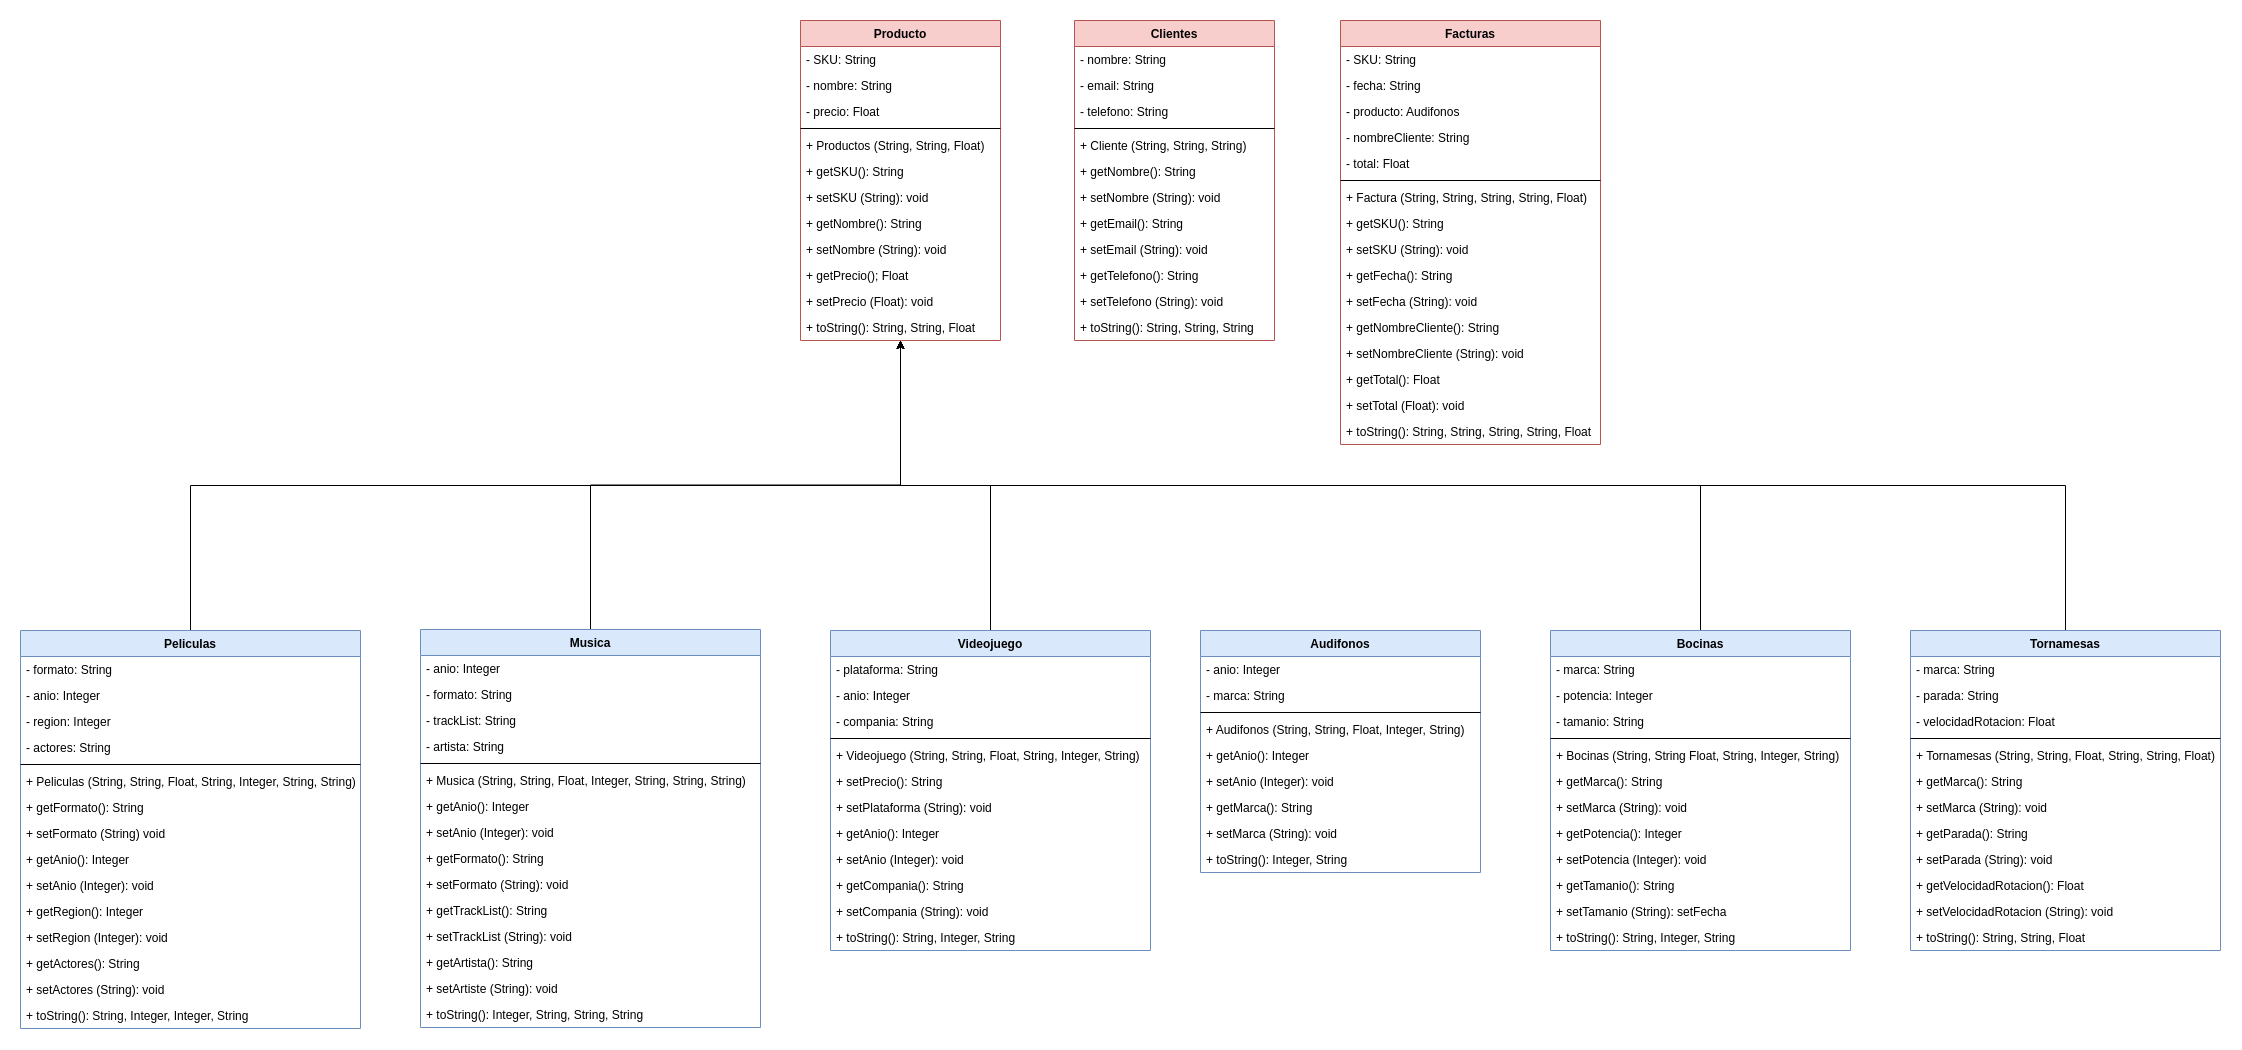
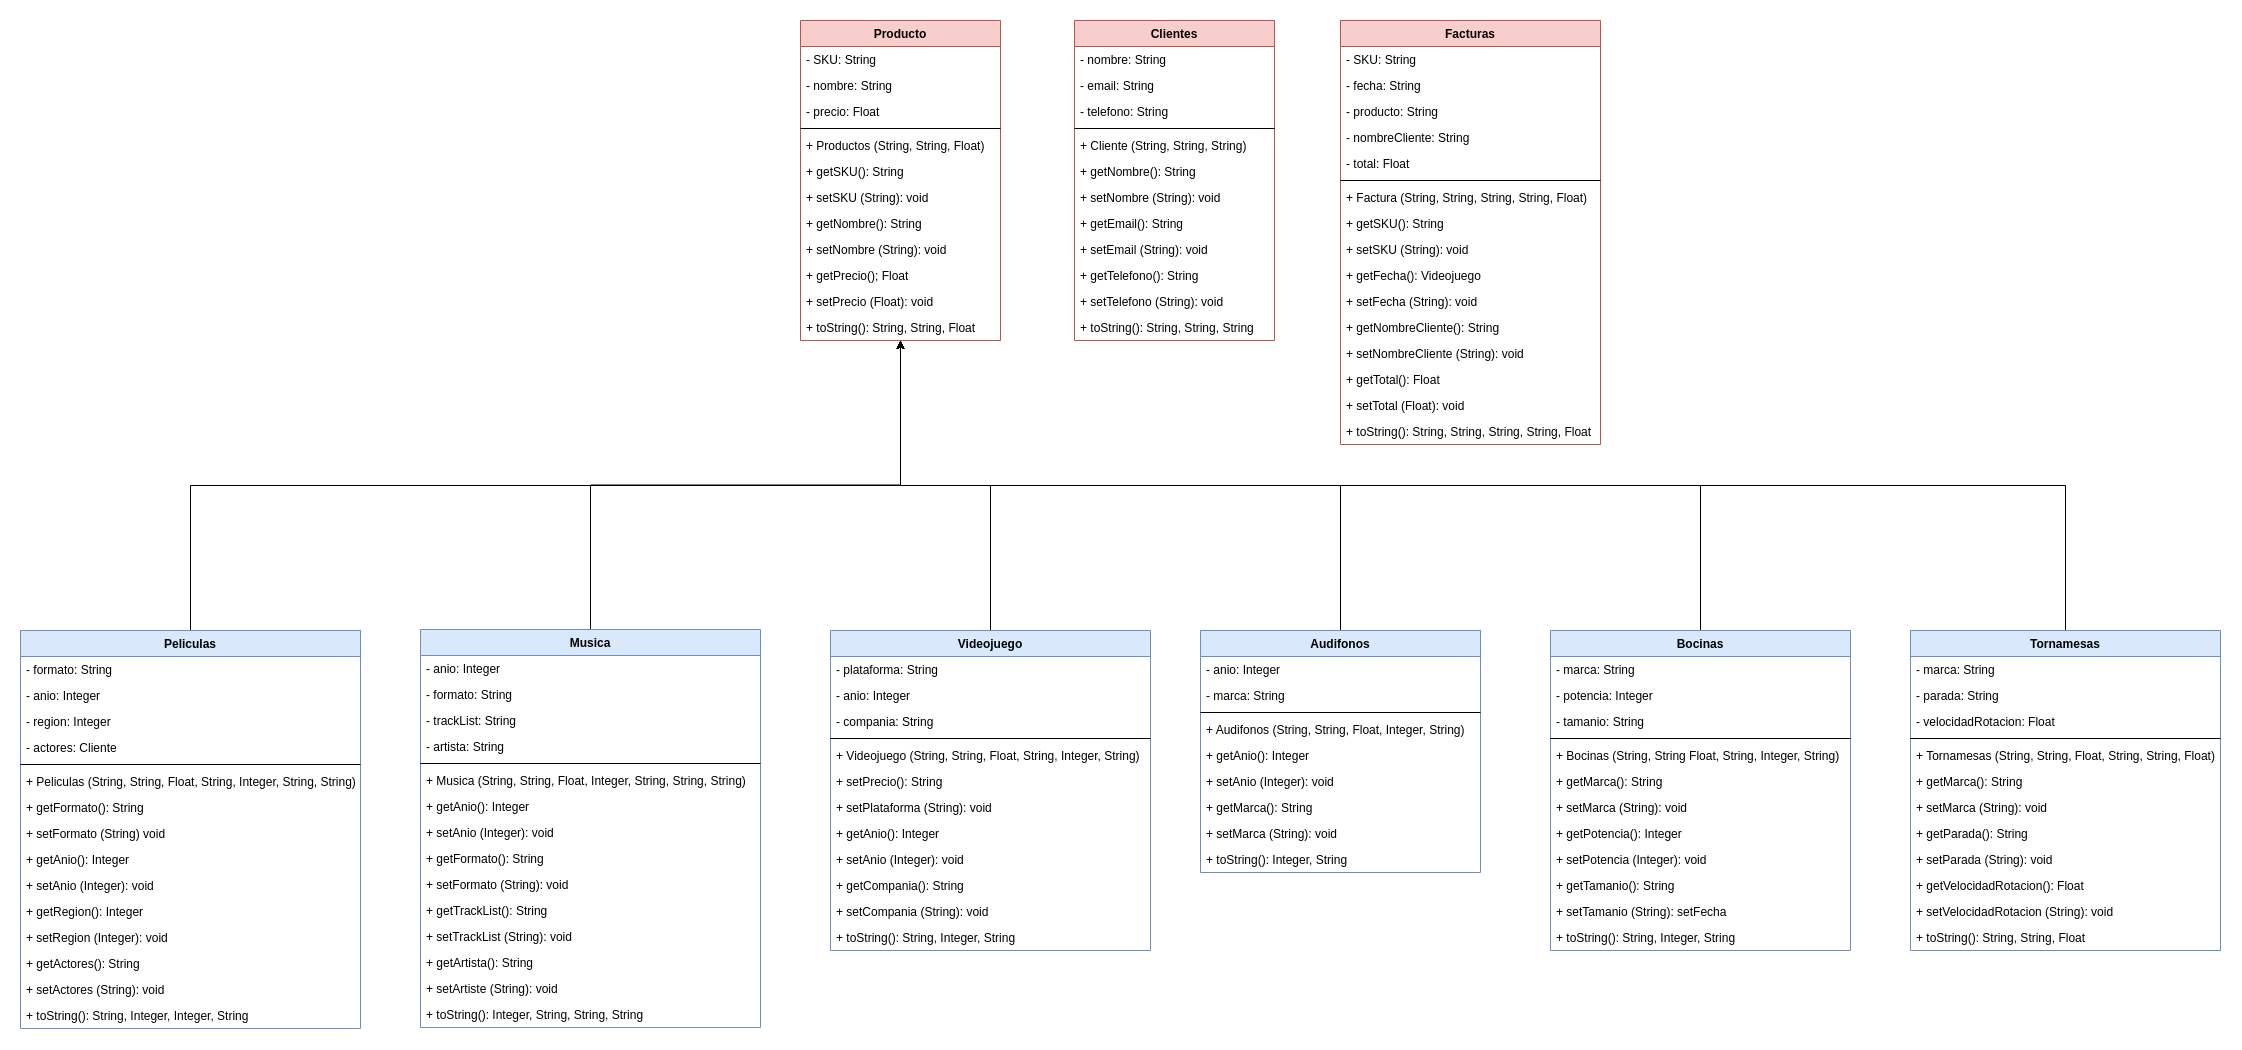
(1410, 112) -> (1400, 112)
(1407, 276) -> (1420, 276)
none -> (1341, 560)
(77, 748) -> (79, 748)
